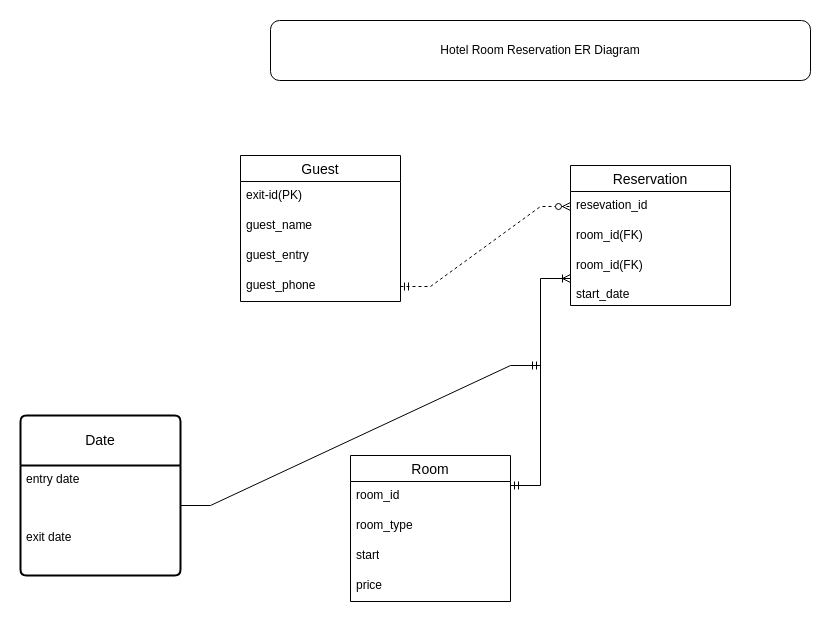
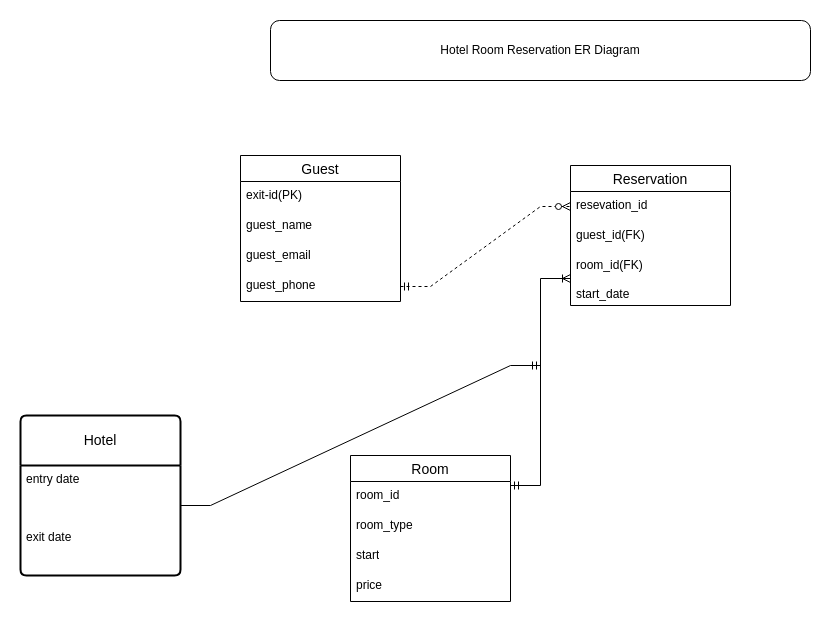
(612, 236) -> (615, 236)
(283, 256) -> (280, 256)
(101, 441) -> (101, 441)
